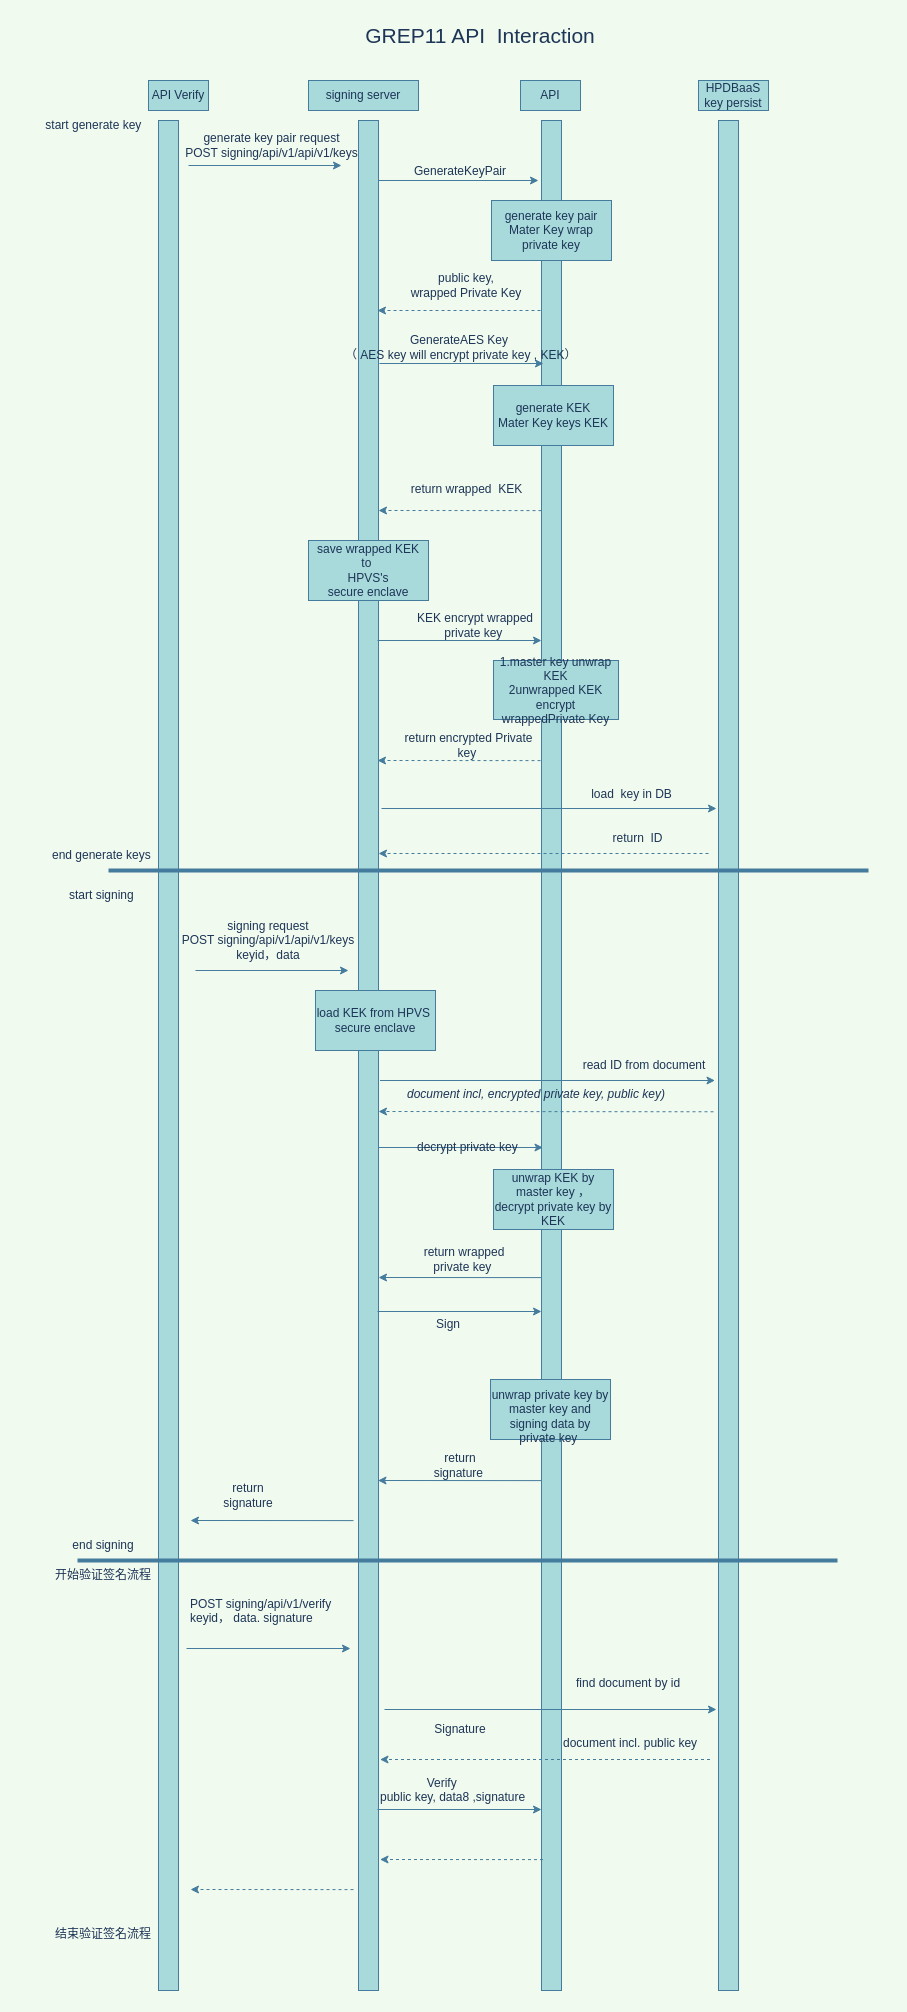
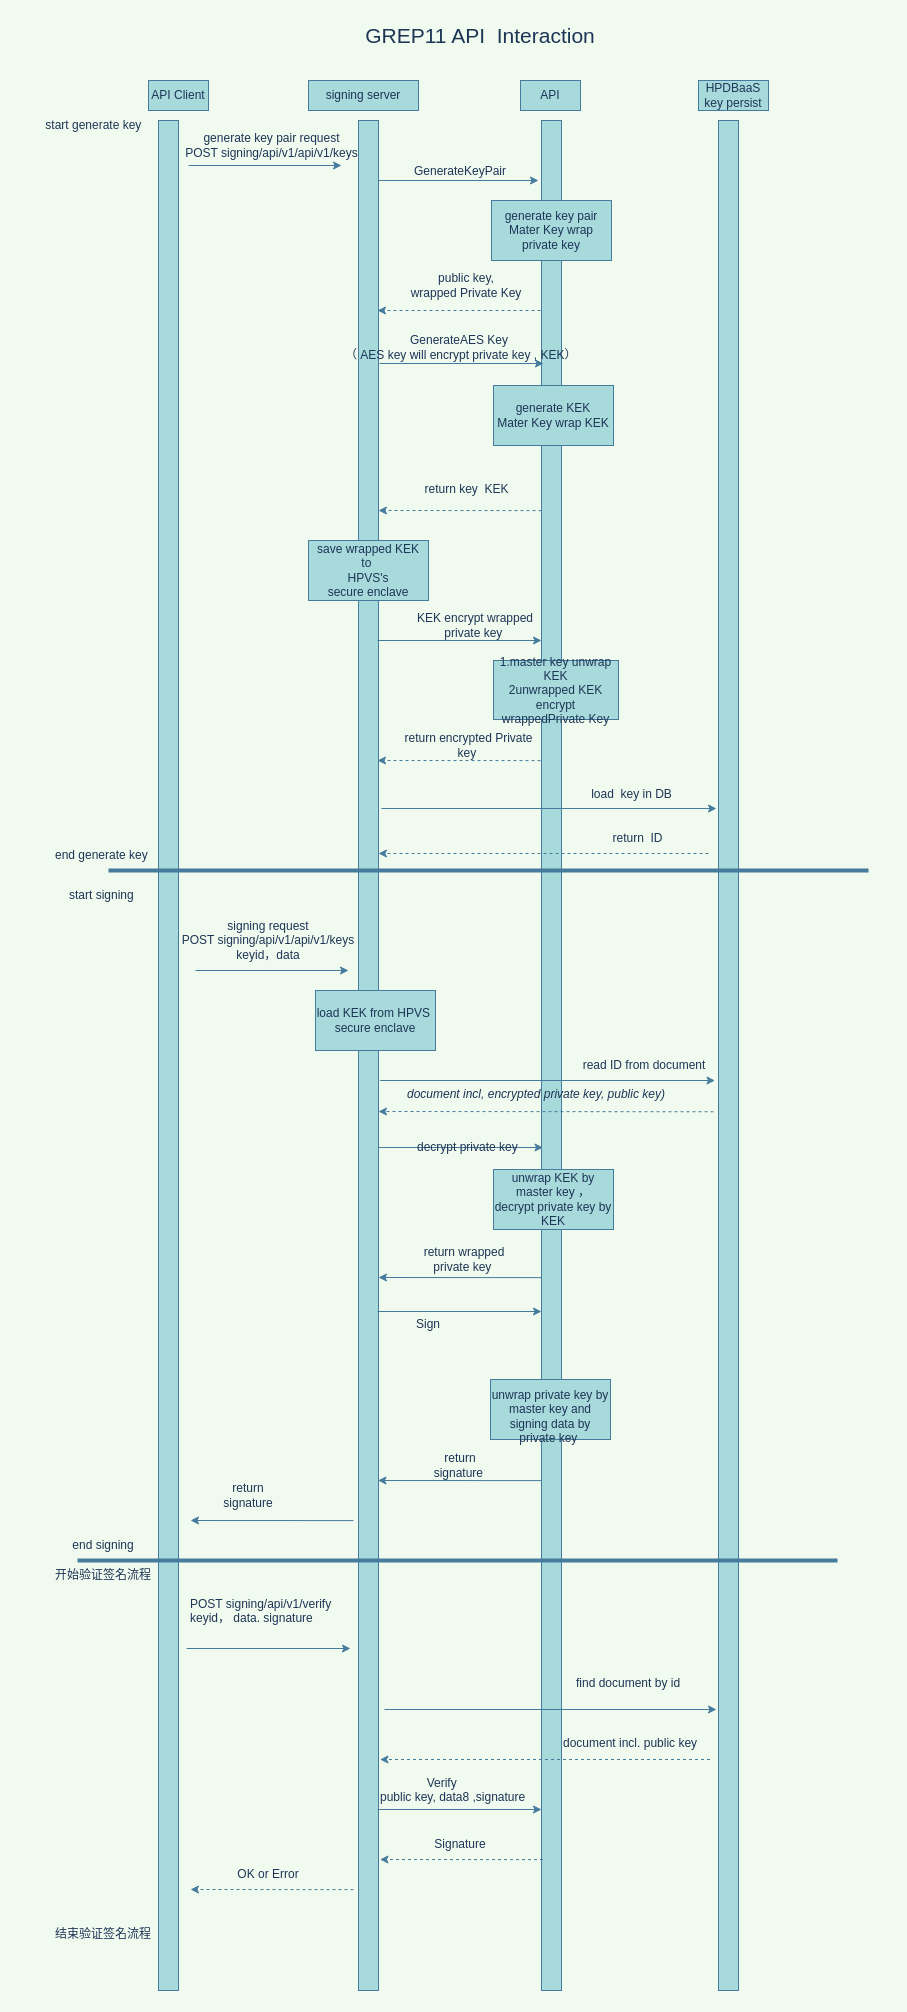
(179, 96) -> (179, 96)
(554, 416) -> (554, 416)
(467, 490) -> (467, 490)
(104, 856) -> (104, 856)
(449, 1324) -> (429, 1324)
(461, 1730) -> (461, 1845)
none -> (269, 1875)
